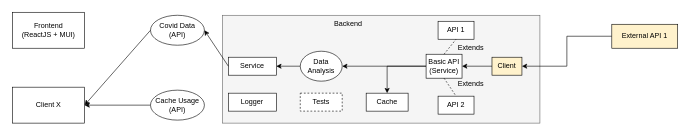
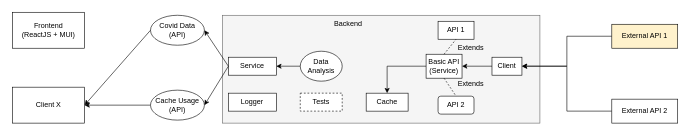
(347, 66) -> none
(507, 66) -> (507, 66)
none -> (217, 85)
(456, 105) -> (456, 105)
none -> (568, 111)
none -> (645, 111)
